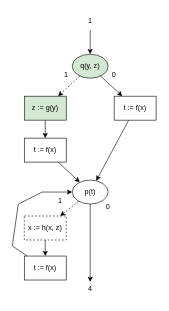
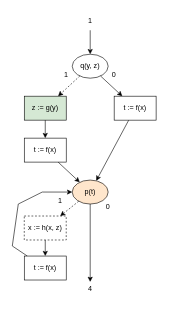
(90, 66) -> (90, 66)
(90, 192) -> (90, 192)
